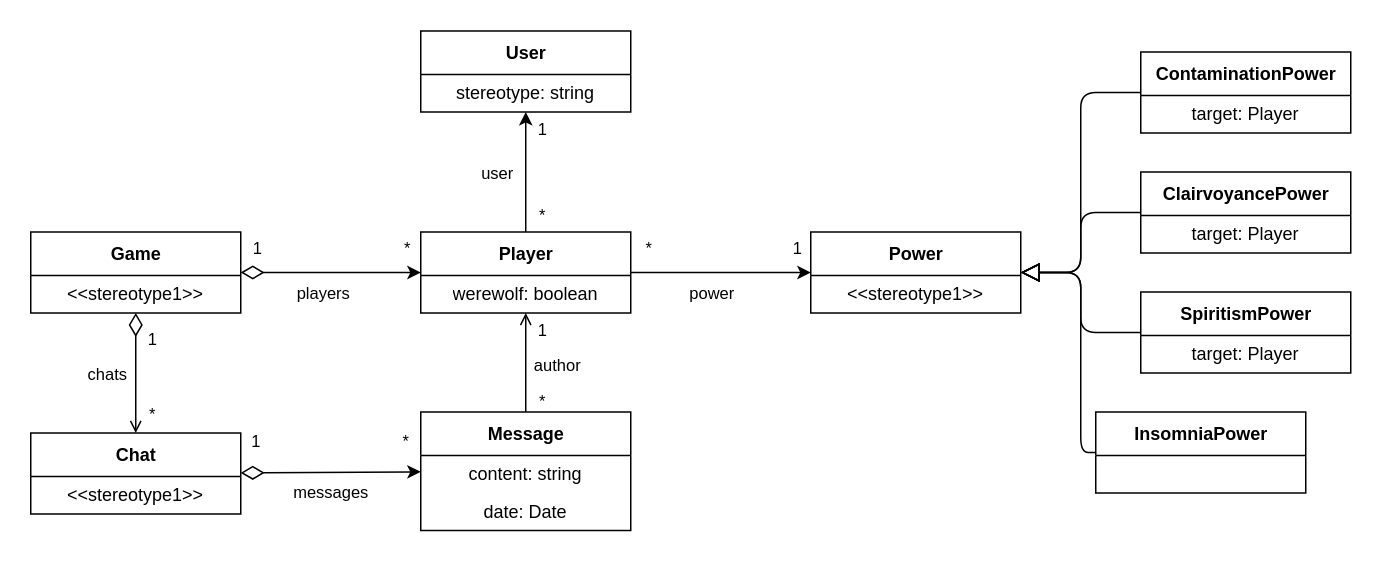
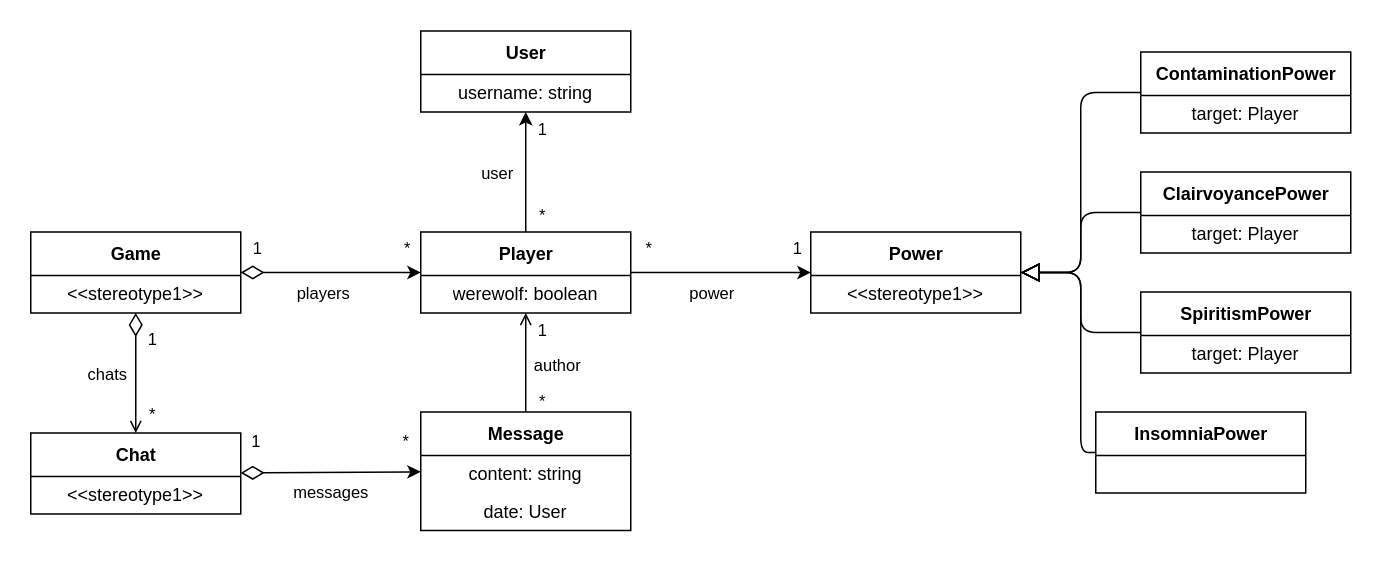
(526, 94) -> (526, 94)
(526, 512) -> (526, 512)
